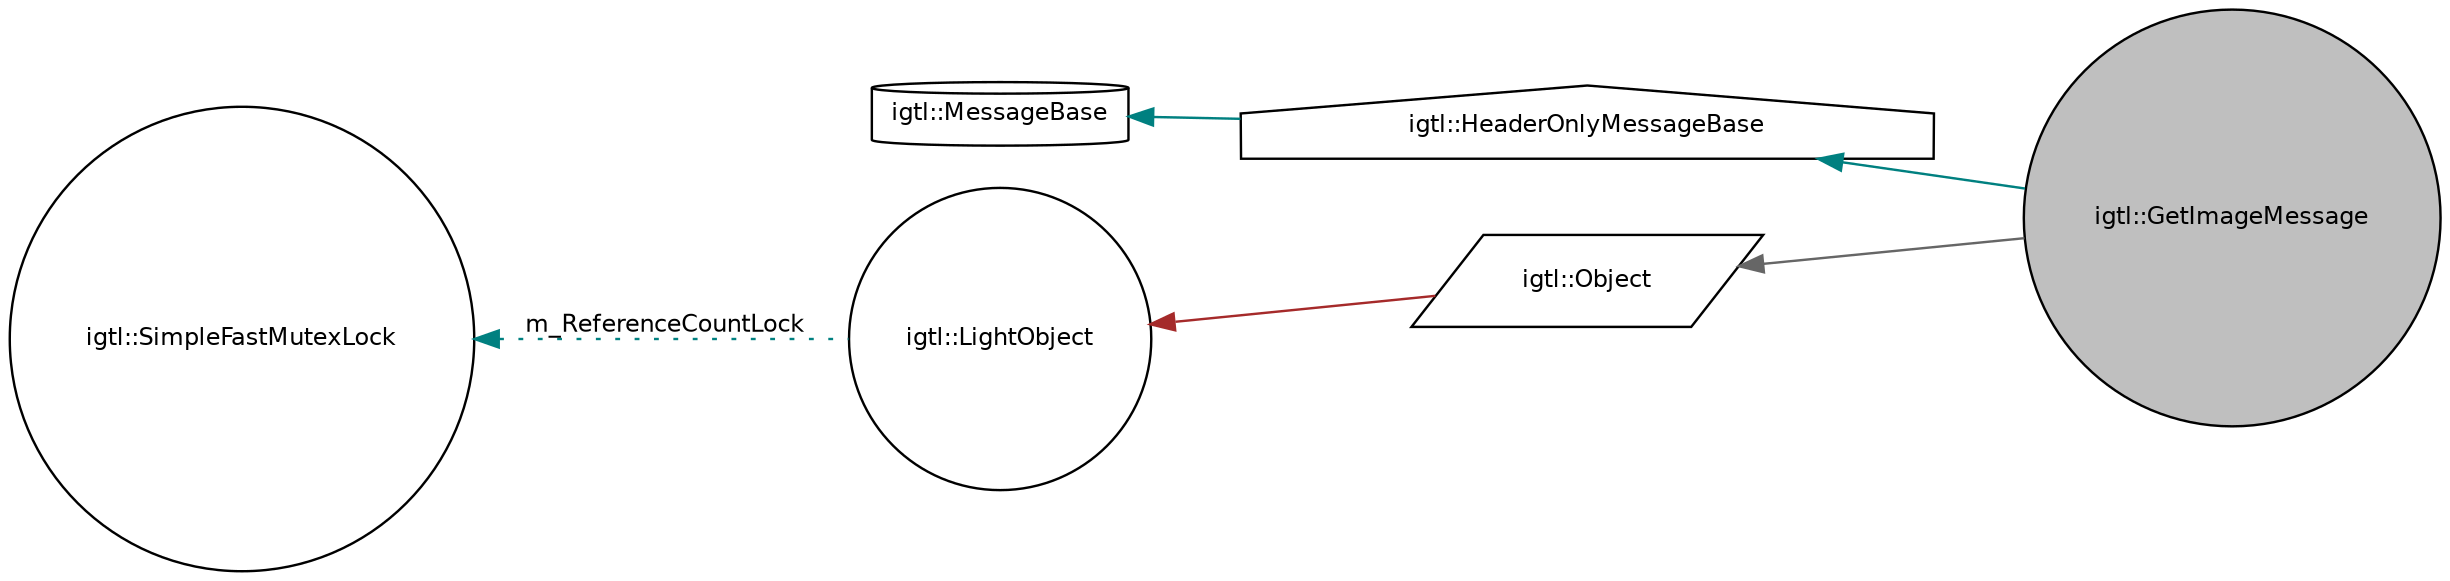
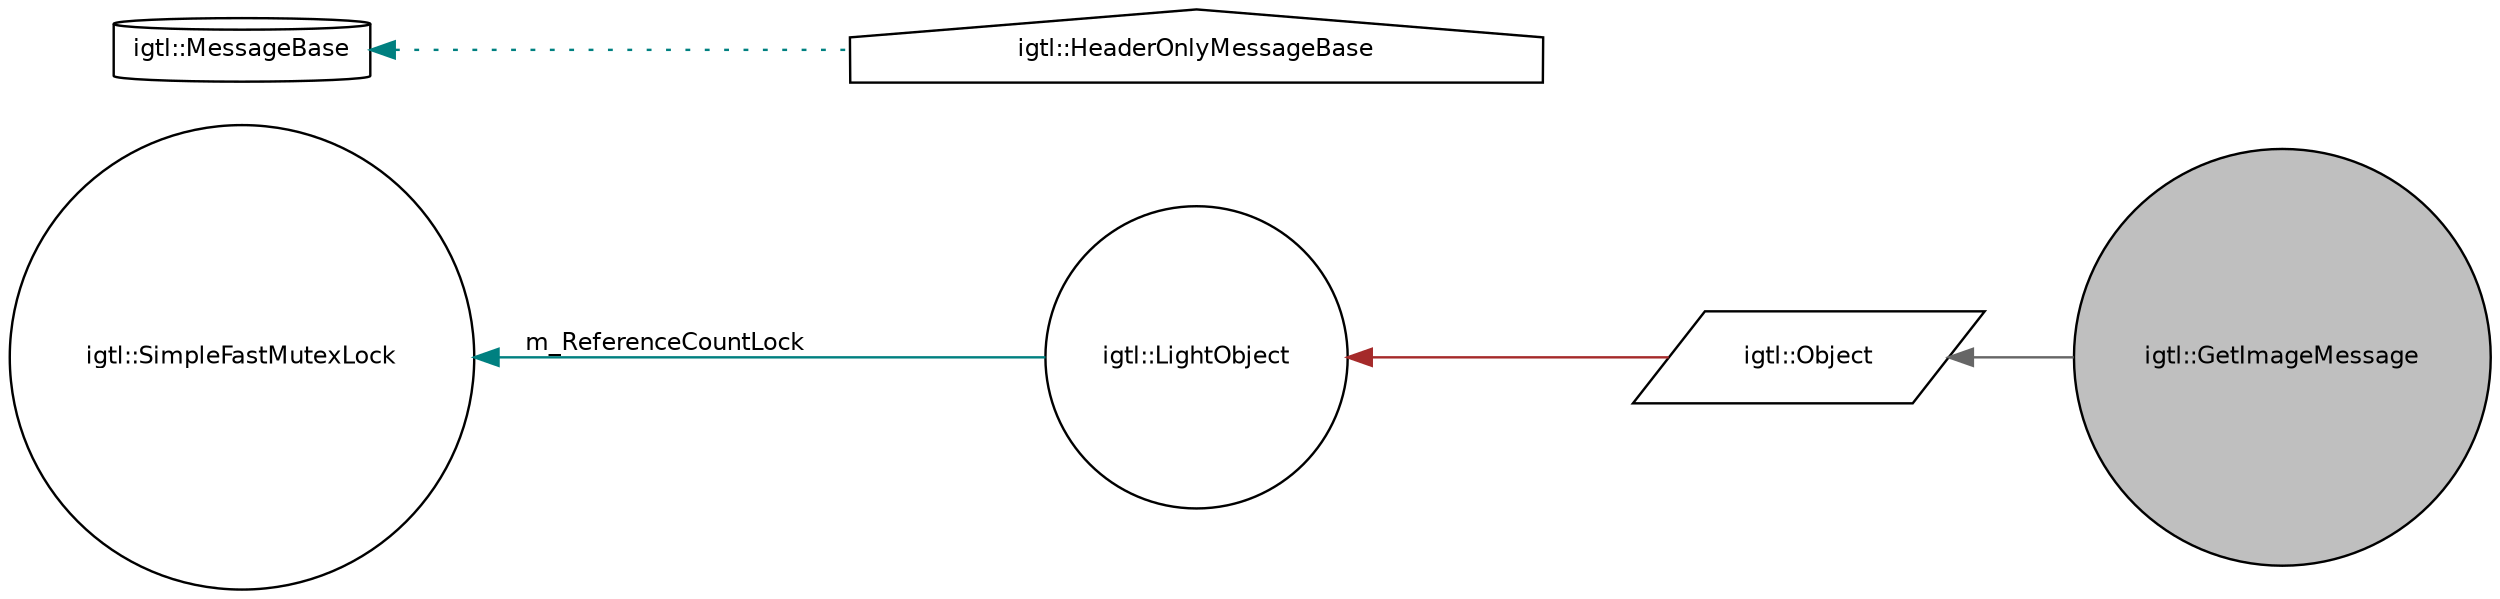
(1197, 118) -> (622, 50)
(1934, 175) -> none
(674, 339) -> (772, 357)
